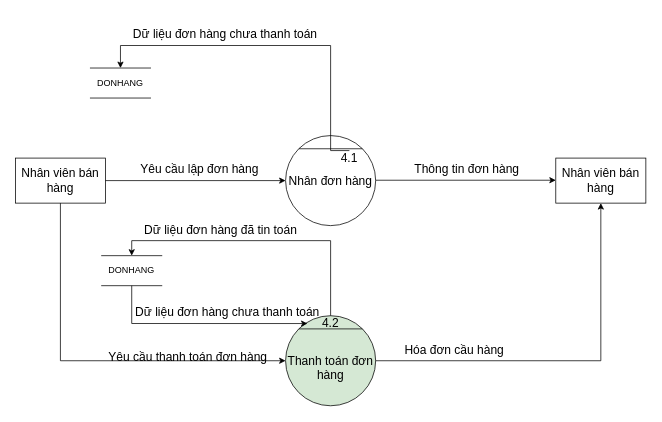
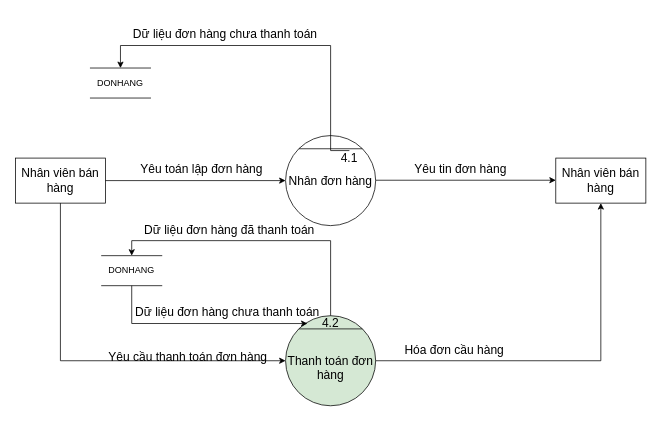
(200, 169) -> (203, 169)
(469, 169) -> (462, 169)
(224, 229) -> (233, 229)
